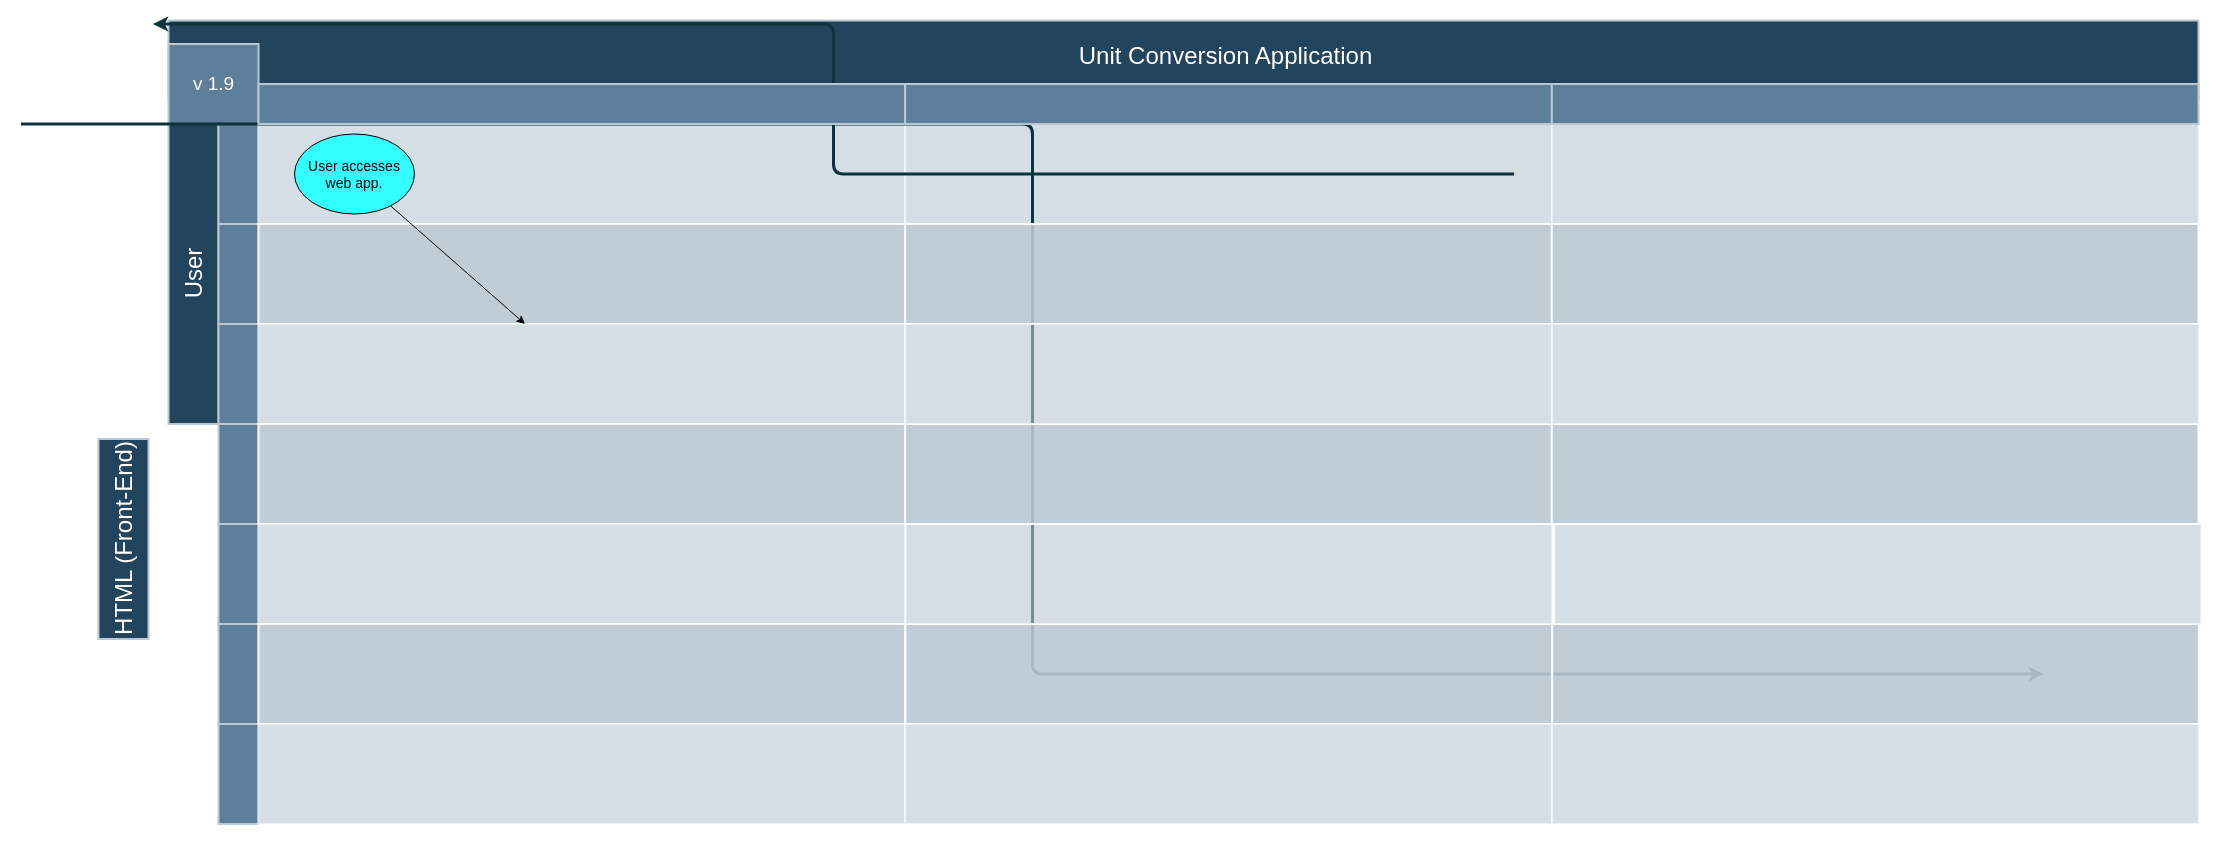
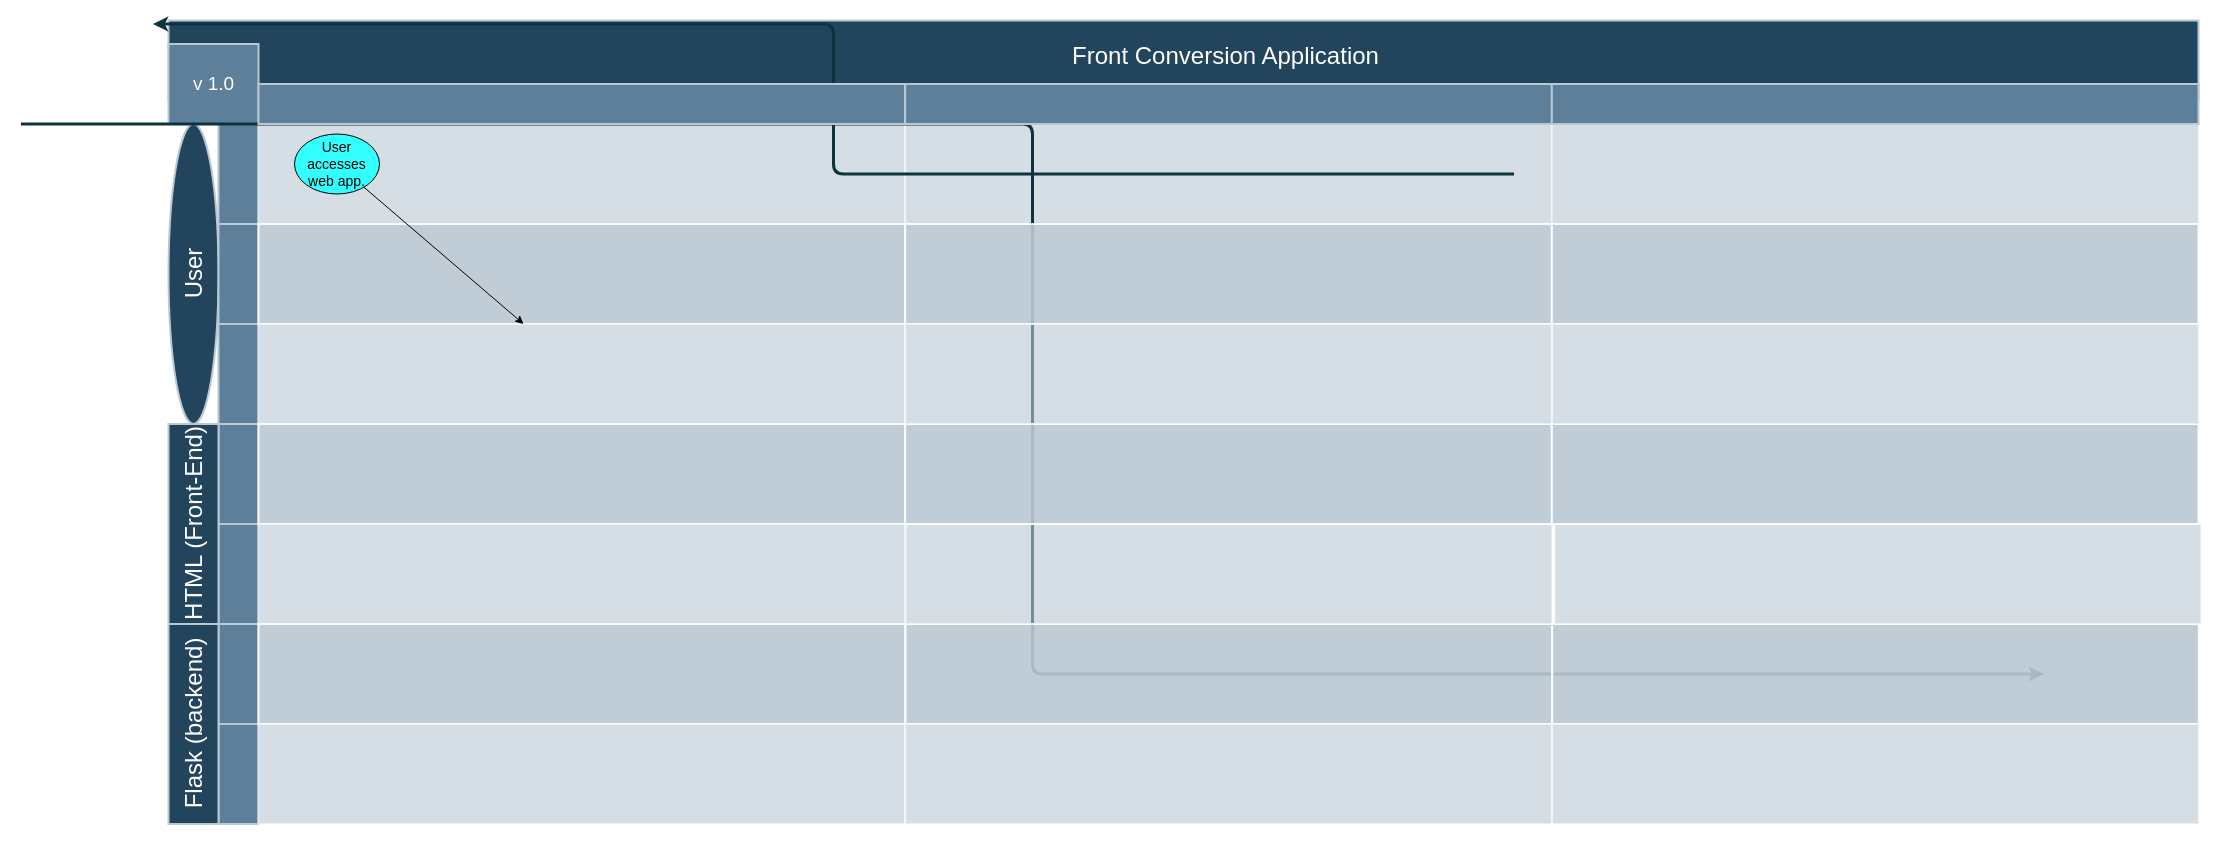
(1226, 57) -> (1226, 57)
(214, 85) -> (214, 85)
(355, 174) -> (337, 164)
(194, 274) -> (194, 274)
(124, 539) -> (194, 524)
none -> (194, 724)
